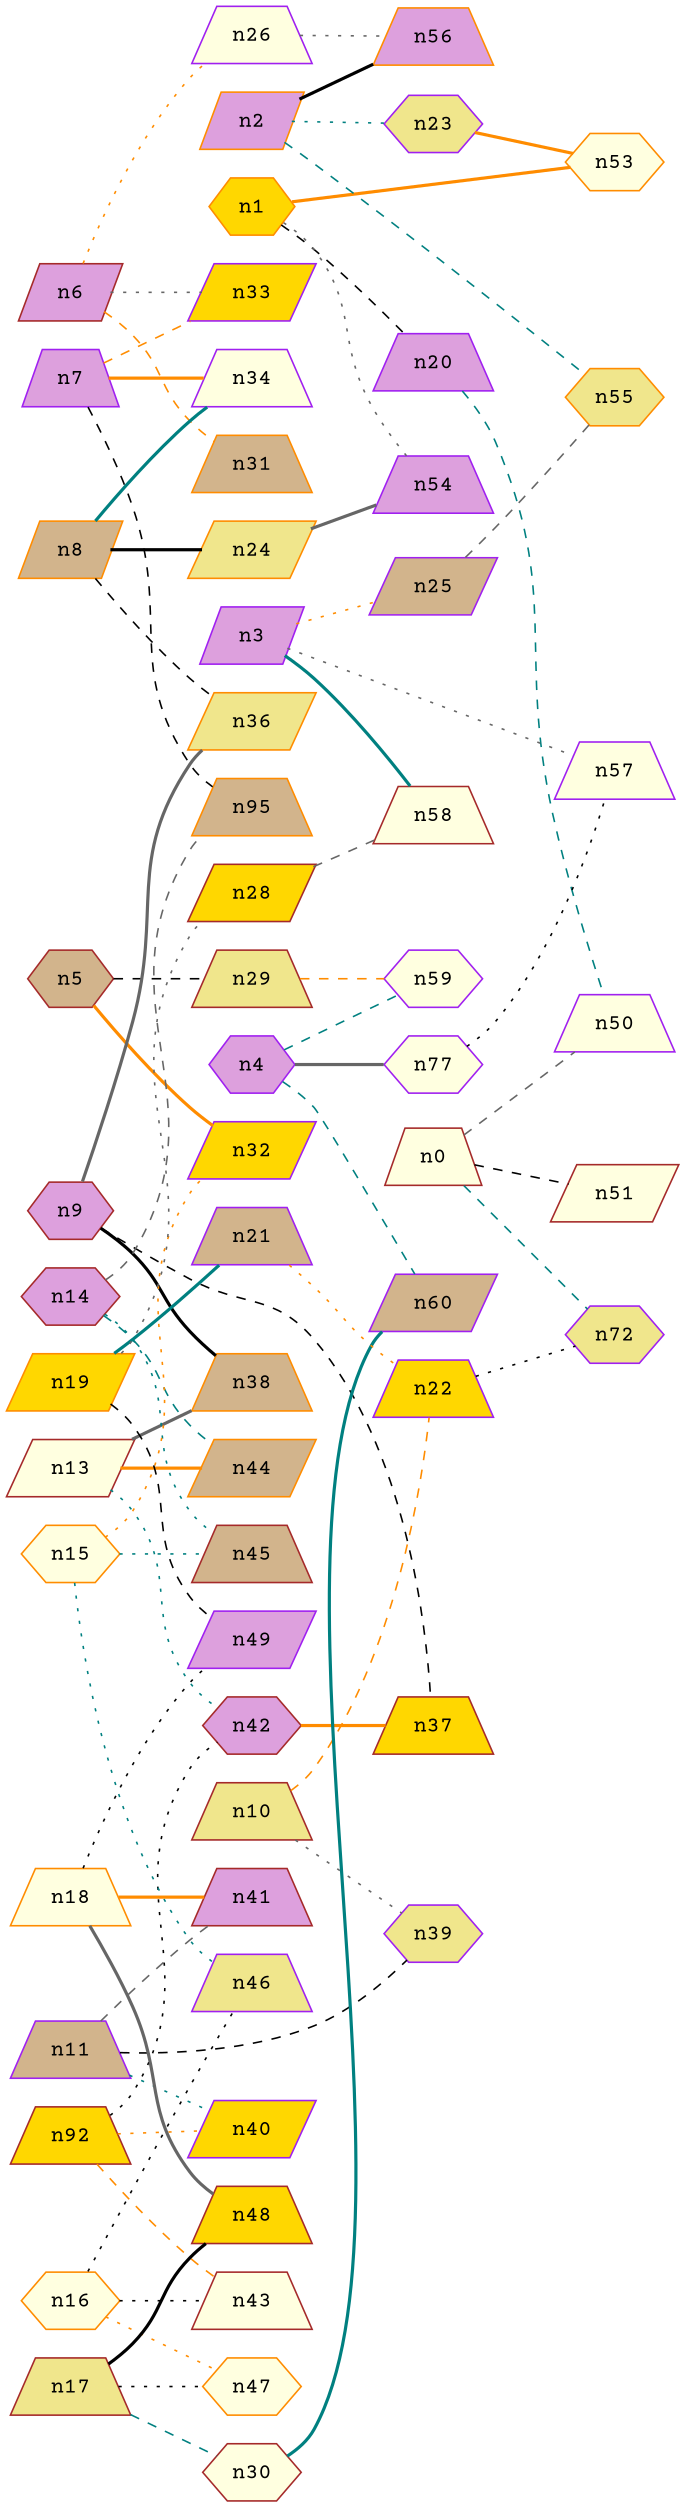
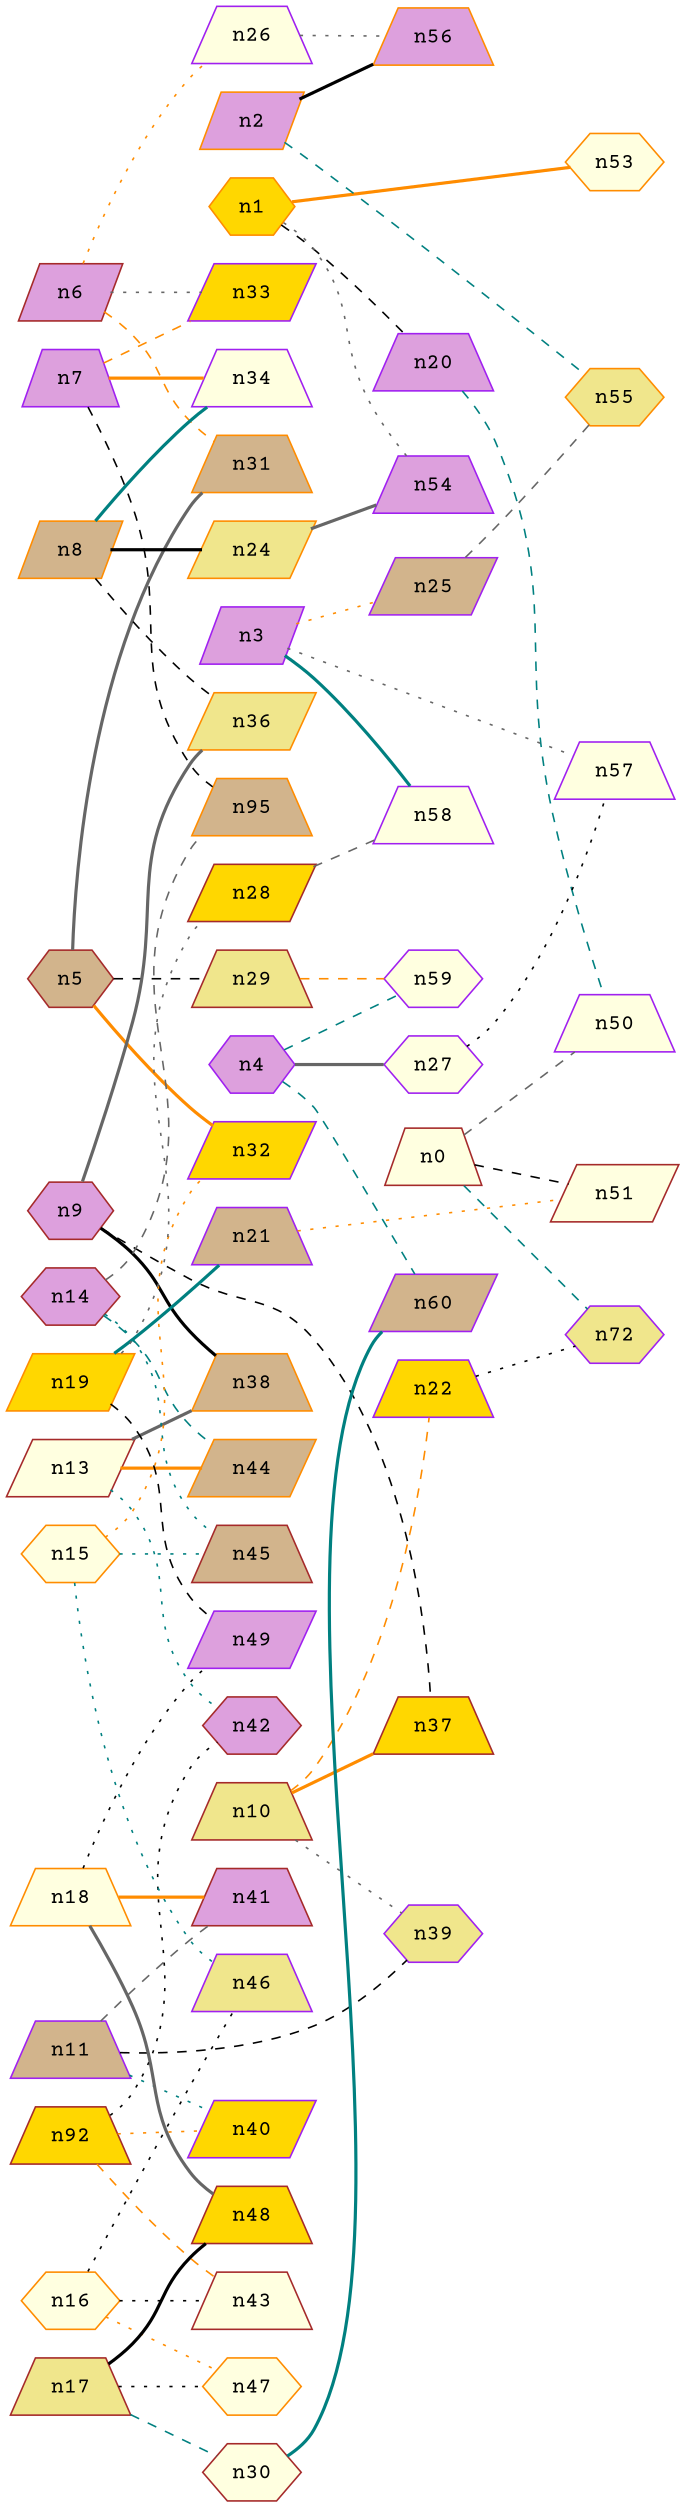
(433, 124) -> none
none -> (105, 711)
(433, 815) -> (433, 815)
(433, 1065) -> (433, 1065)
(342, 1316) -> (430, 1215)
(354, 1726) -> (324, 1777)
